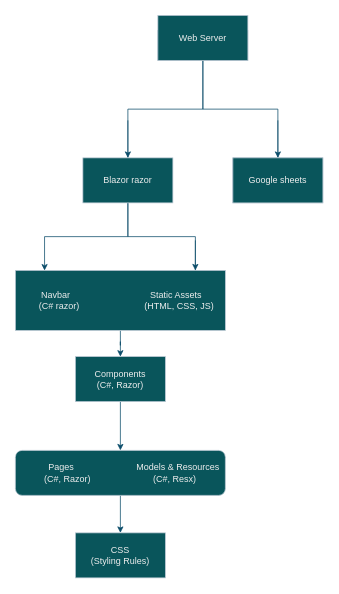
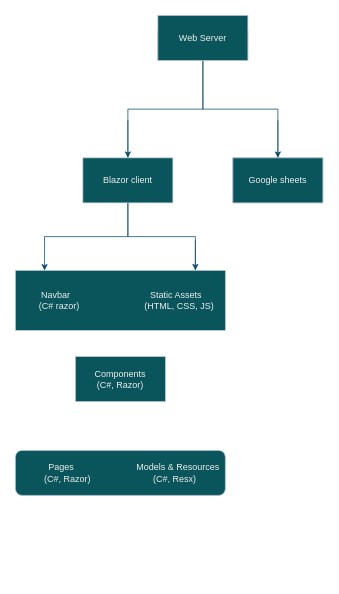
(128, 180) -> (128, 180)
(120, 344) -> none
(120, 423) -> none
(120, 512) -> none
(120, 555) -> none
